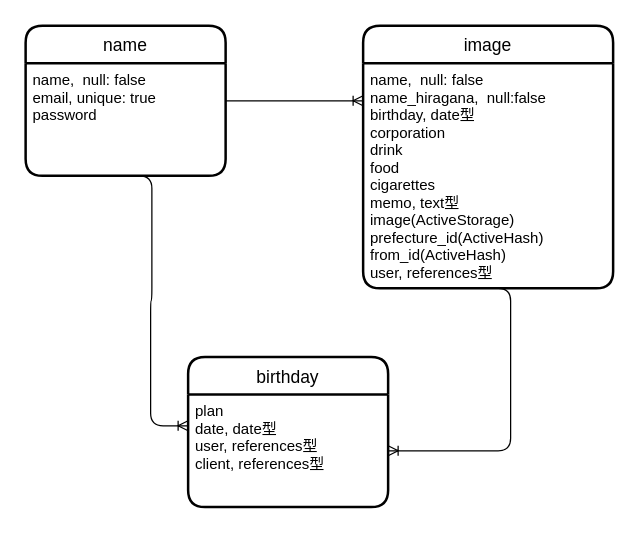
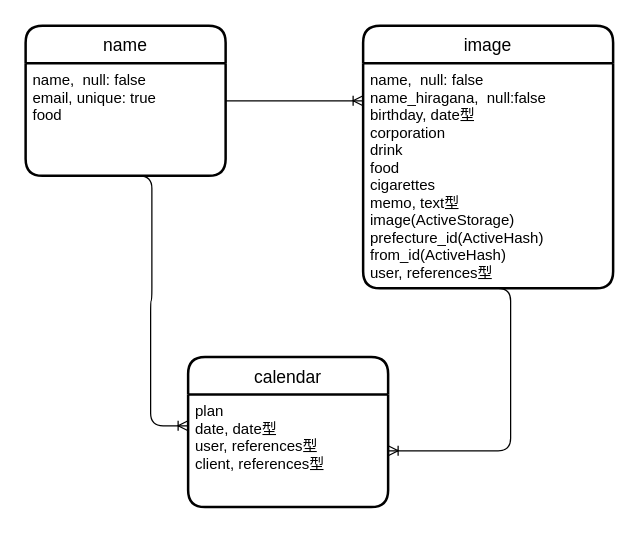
(94, 80) -> (94, 80)
(288, 377) -> (288, 377)
